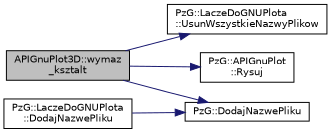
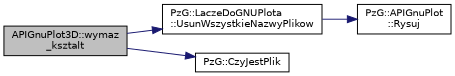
(160, 66) -> (335, 19)
(247, 112) -> (242, 63)
(68, 114) -> none
